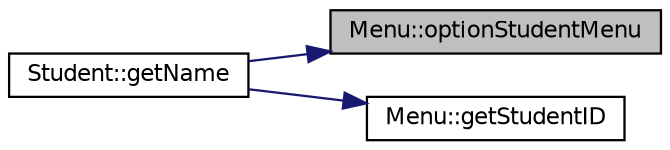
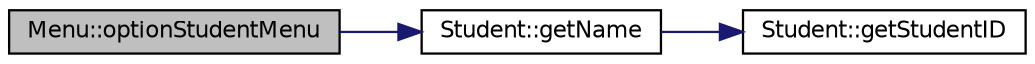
(278, 58) -> (369, 32)
(496, 119) -> (884, 32)
